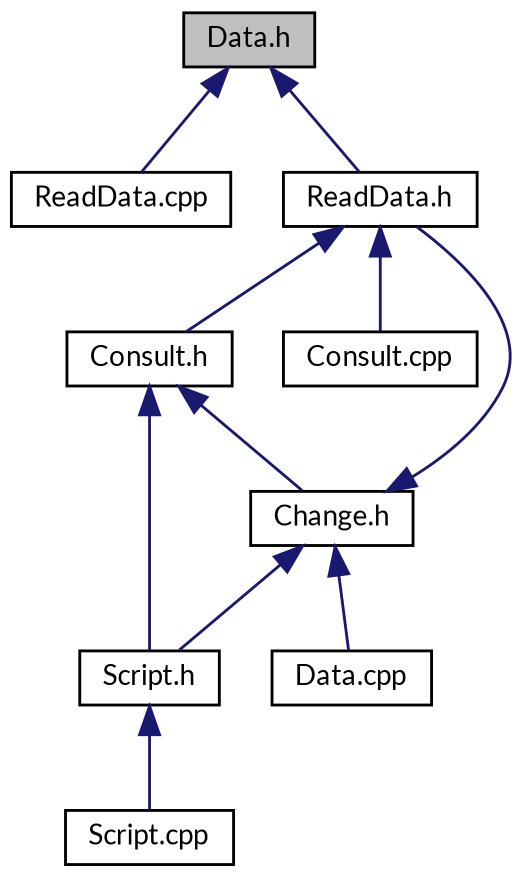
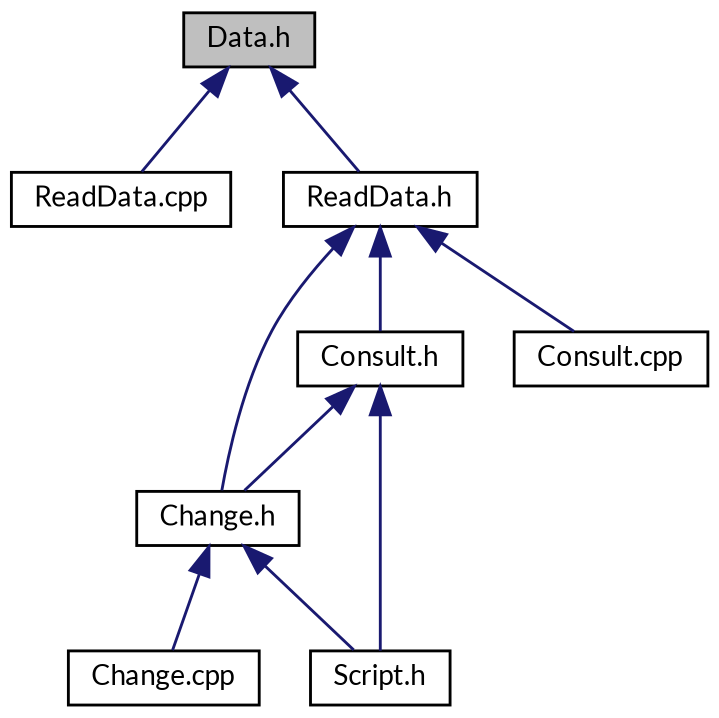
(509, 354) -> (258, 360)
(352, 678) -> (164, 678)
(150, 837) -> none
